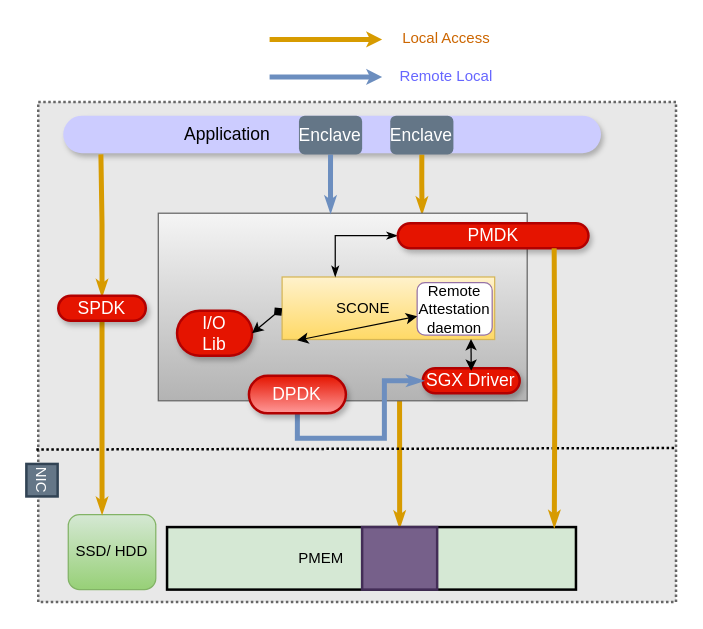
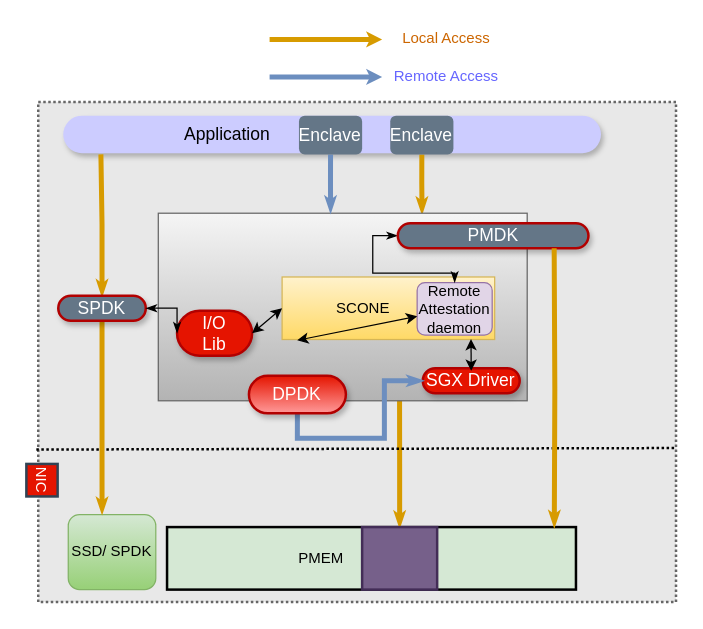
(446, 77) -> (446, 77)
(338, 236) -> (395, 273)
(493, 236) -> (493, 236)
(102, 308) -> (102, 308)
none -> (174, 308)
(454, 309) -> (454, 309)
(274, 315) -> (275, 314)
(42, 480) -> (42, 480)
(112, 552) -> (112, 552)
